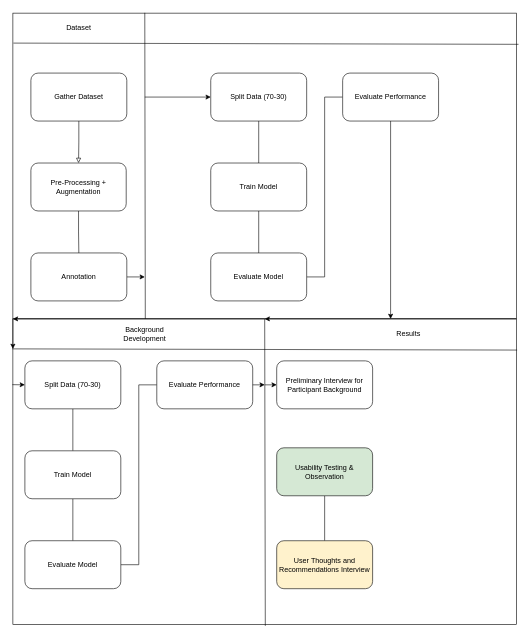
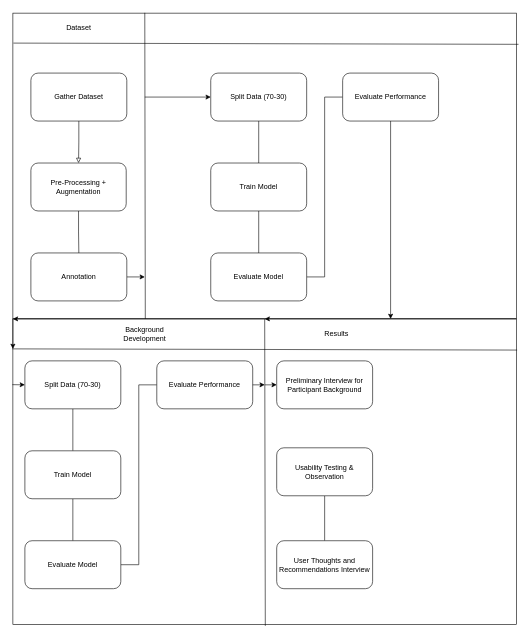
(409, 334) -> (337, 334)
(325, 472) -> (325, 472)
(325, 565) -> (325, 565)
